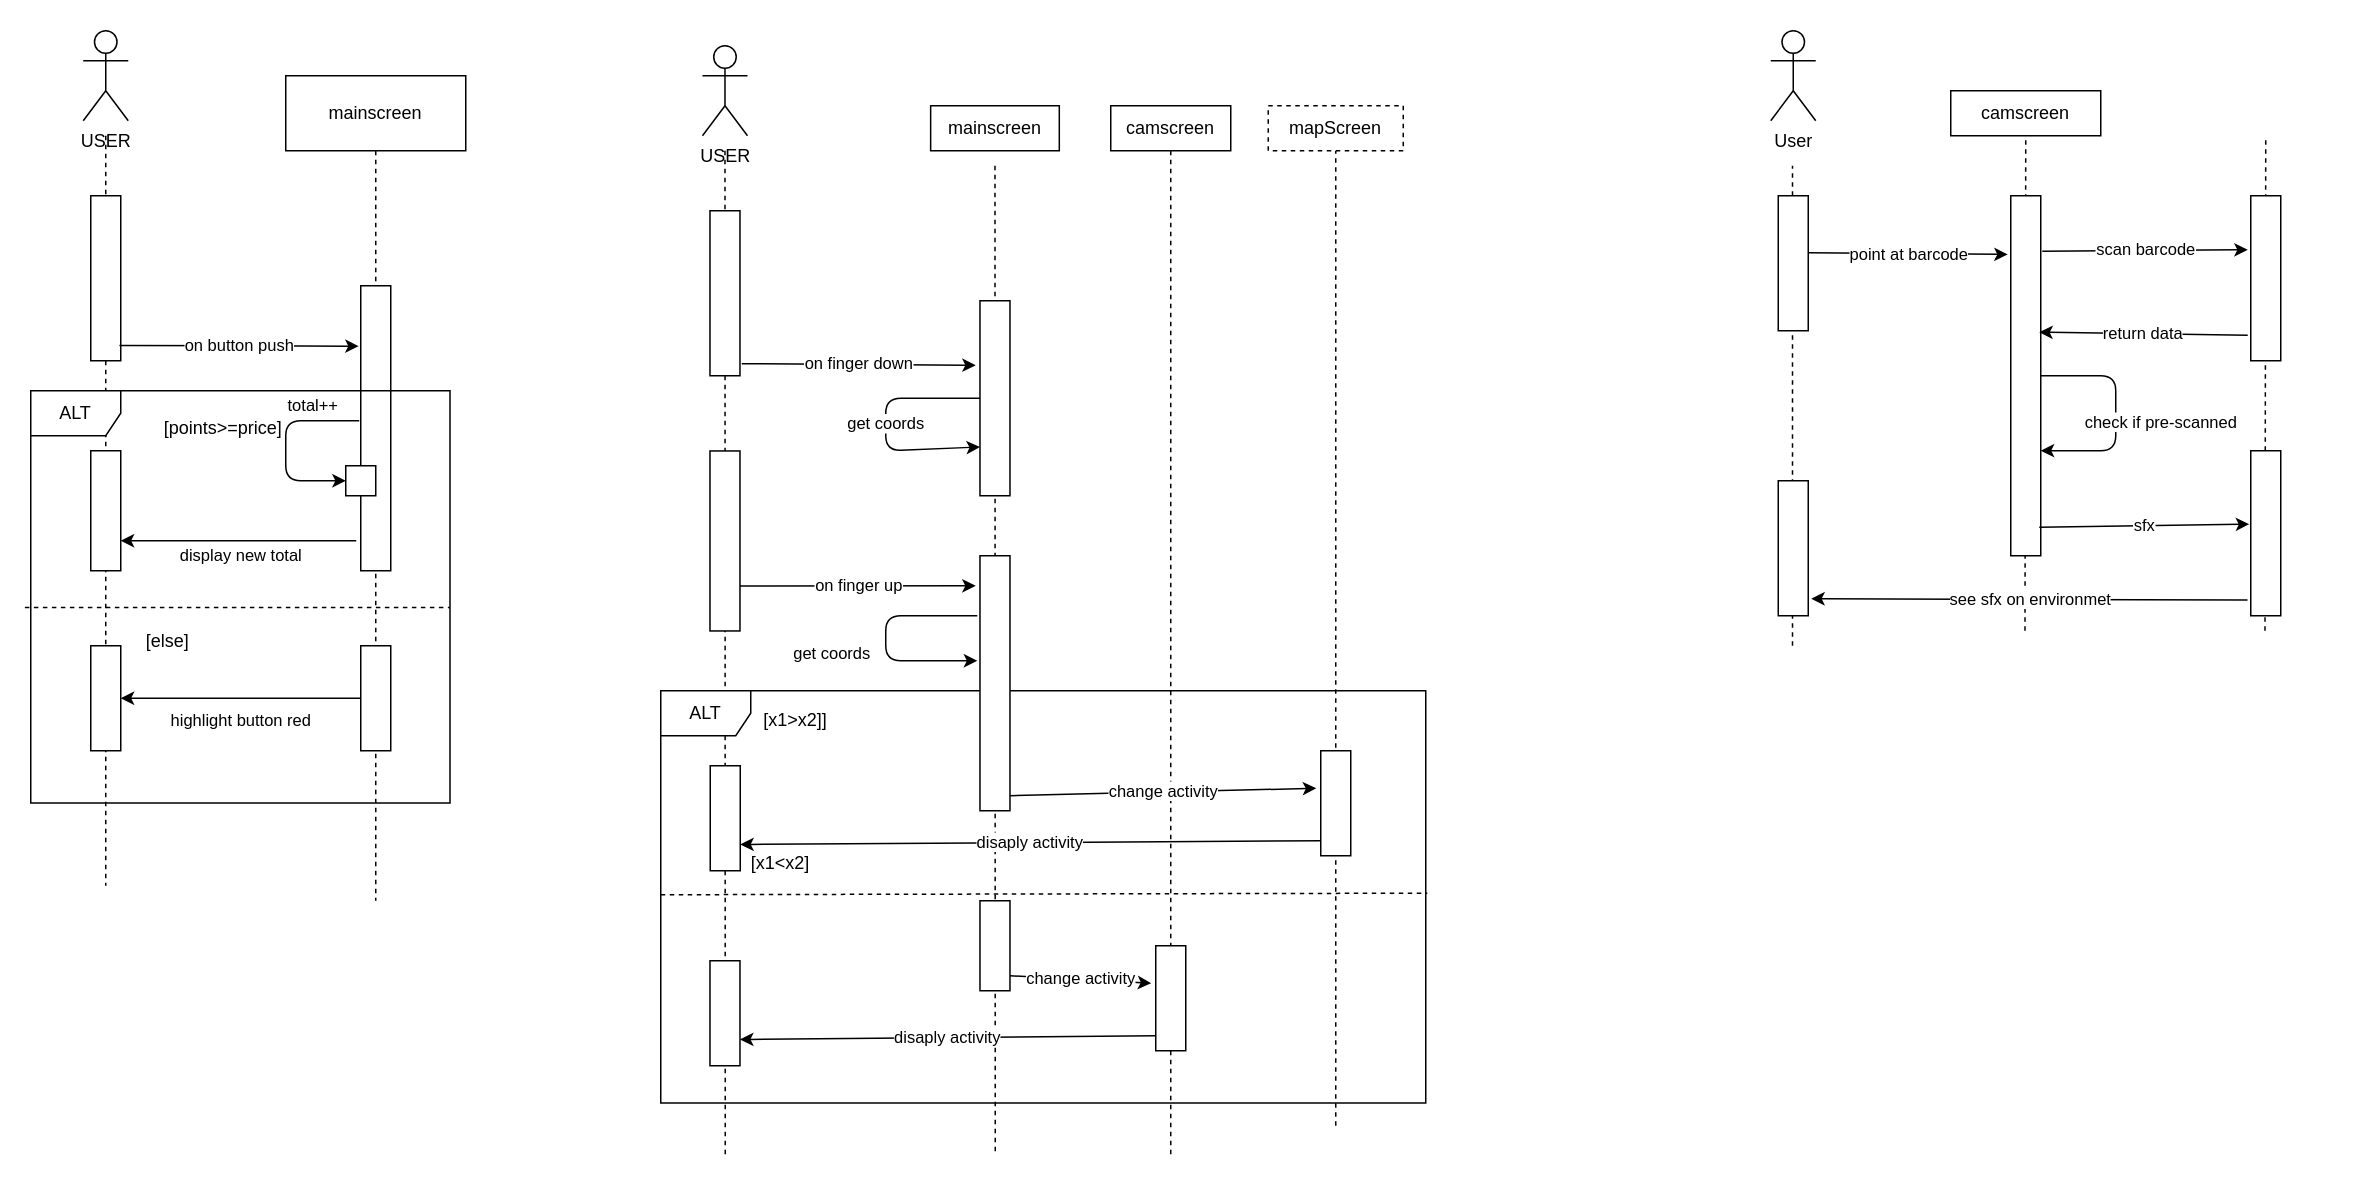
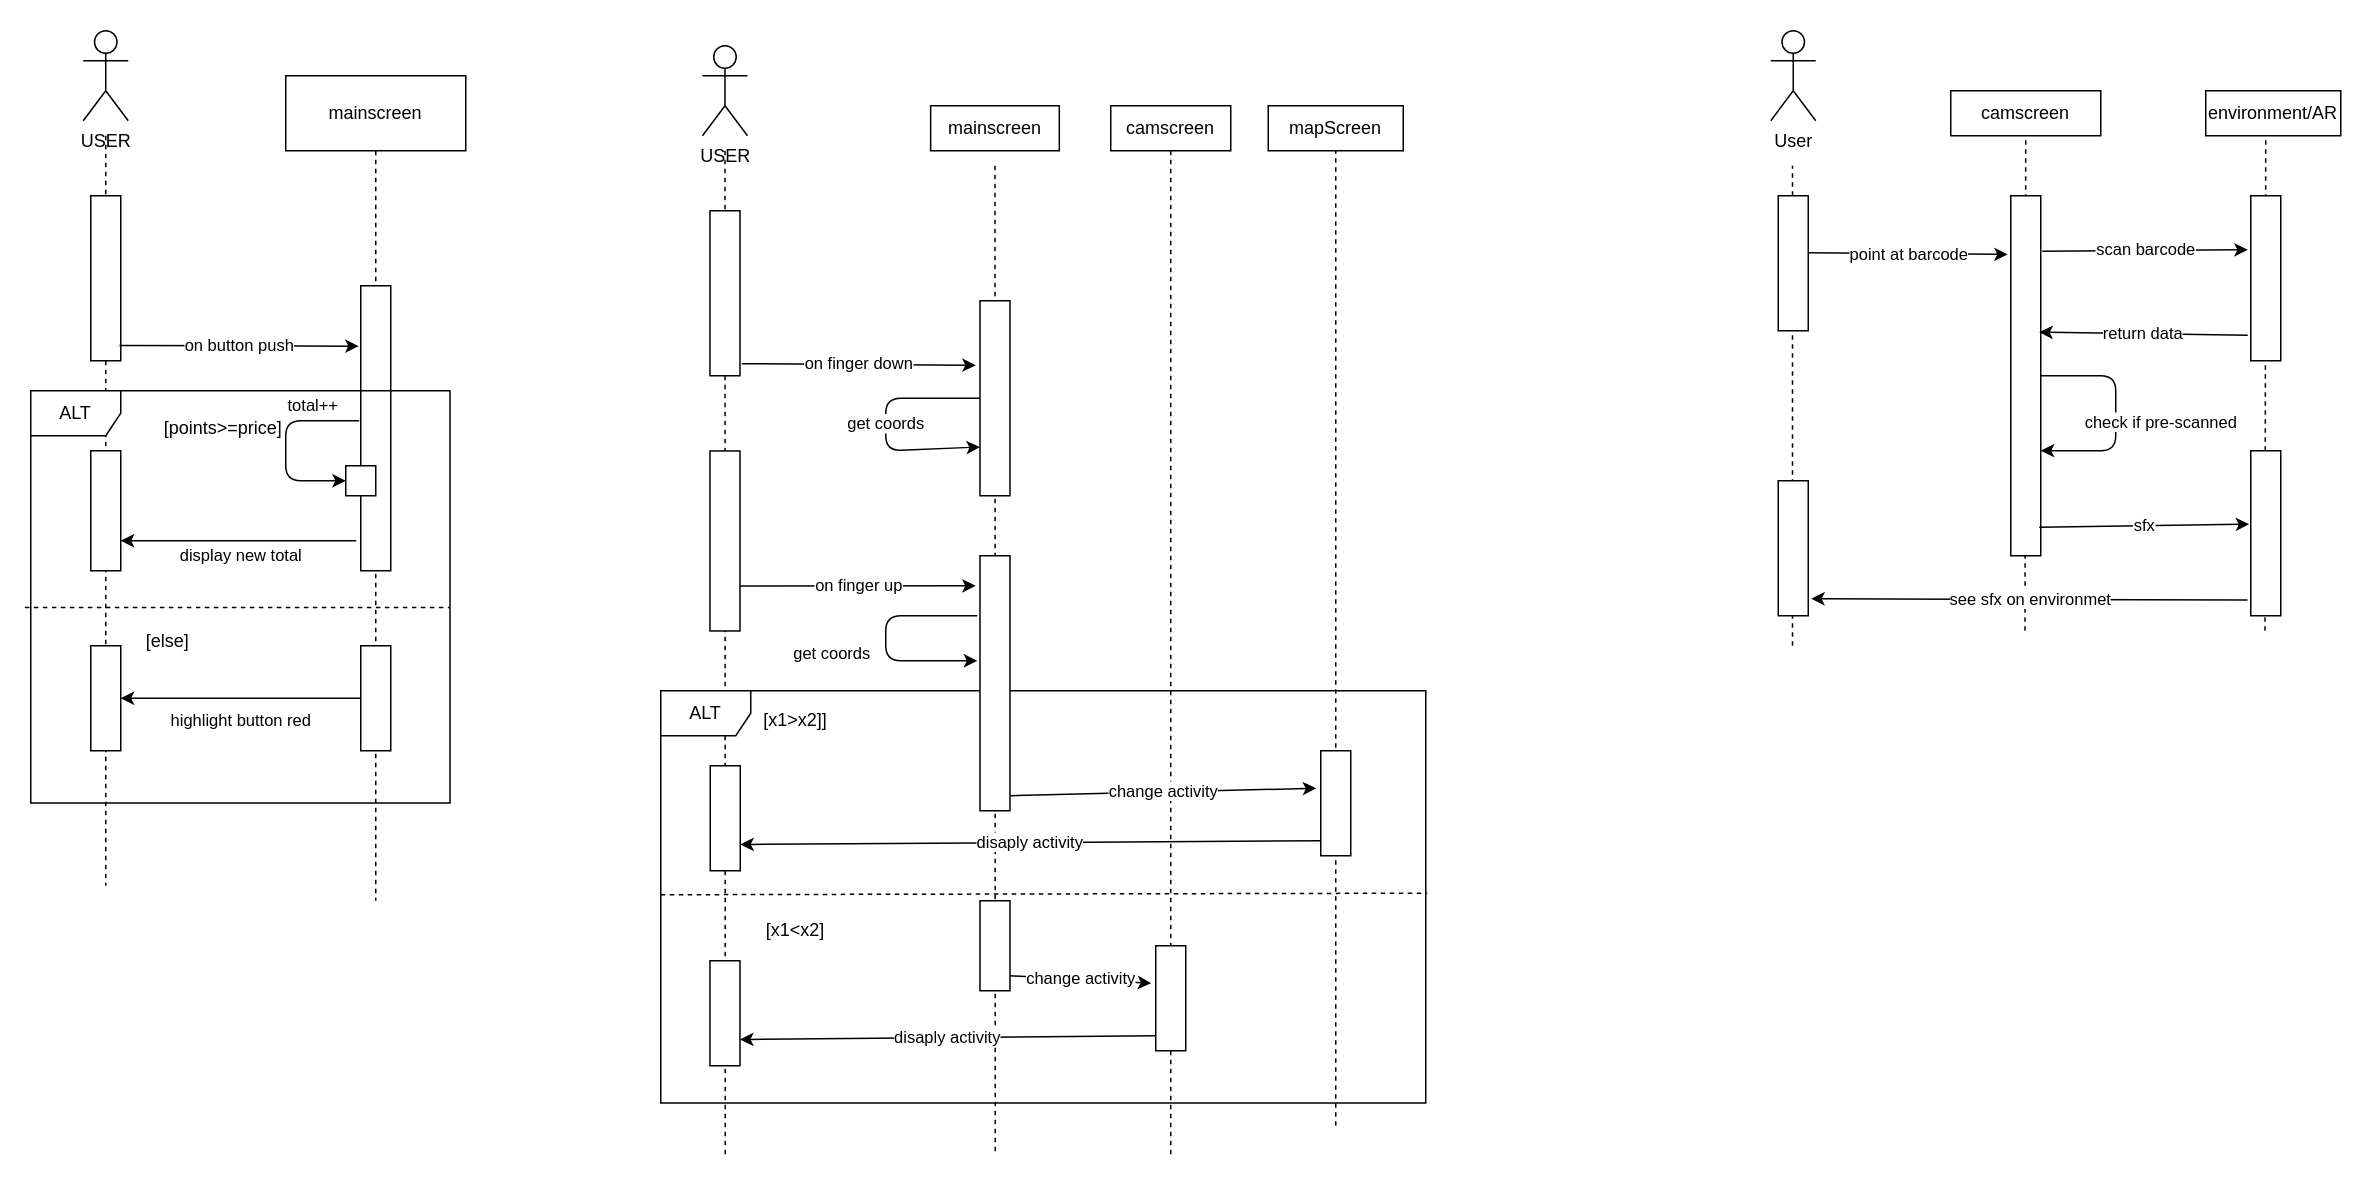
none -> (2273, 113)
(1336, 128) -> (1336, 128)
(781, 863) -> (796, 931)
